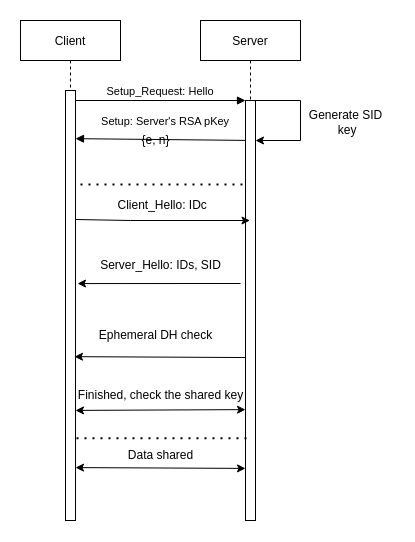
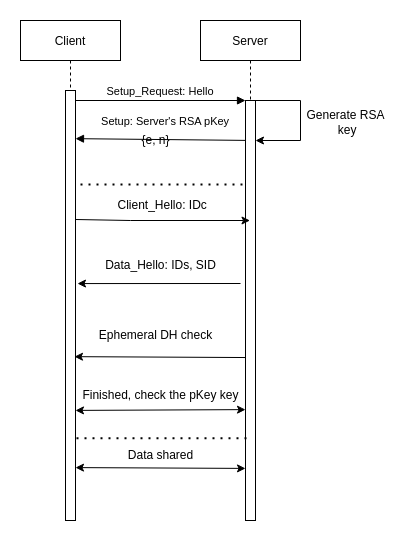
(346, 123) -> (346, 123)
(161, 266) -> (161, 266)
(161, 396) -> (161, 396)
